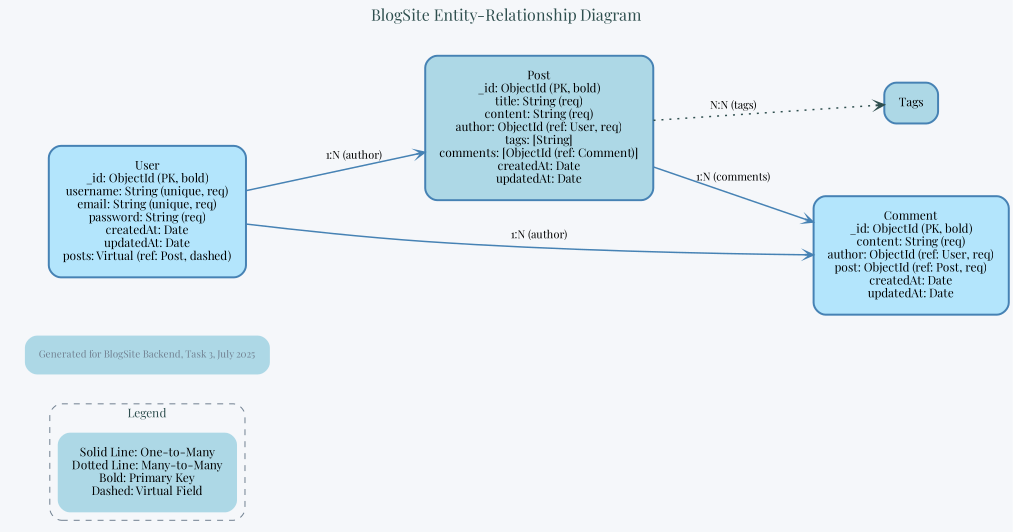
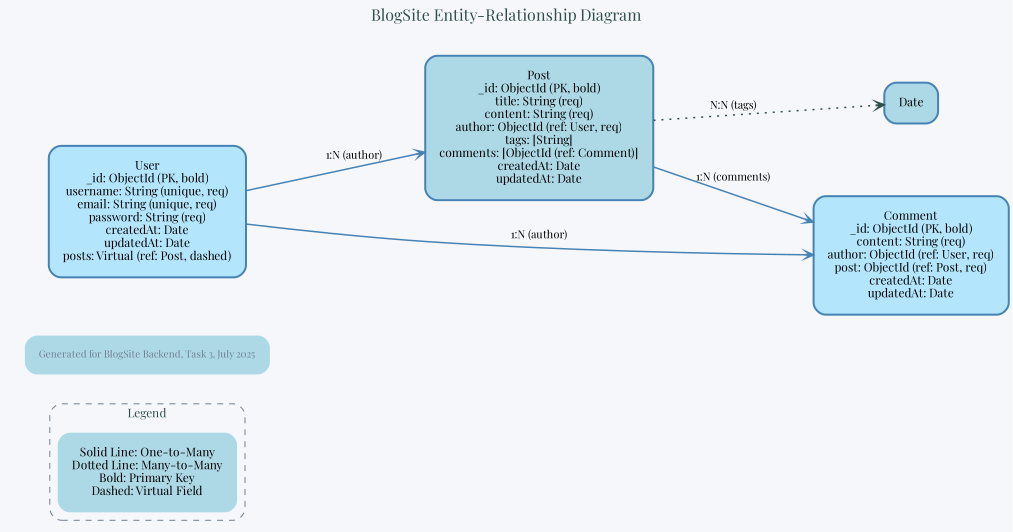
(911, 103) -> (911, 103)
